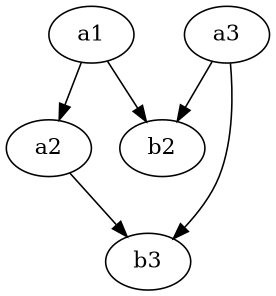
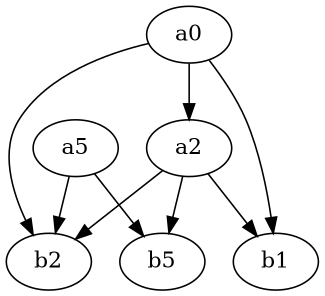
(91, 35) -> (189, 35)
(227, 35) -> (76, 148)
none -> (127, 198)
(148, 262) -> (162, 262)
none -> (276, 262)
